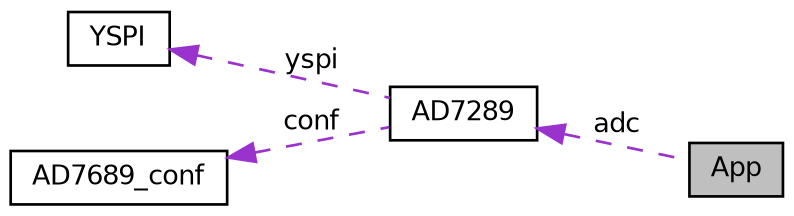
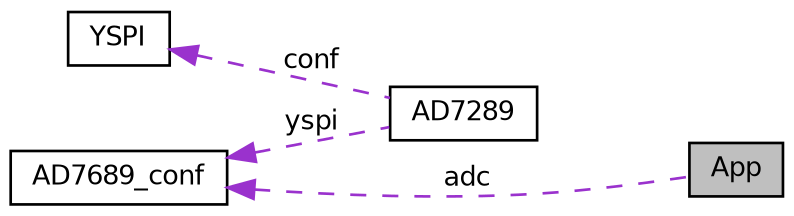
(309, 61) -> (309, 61)
(309, 123) -> (309, 123)
(627, 147) -> (472, 196)
